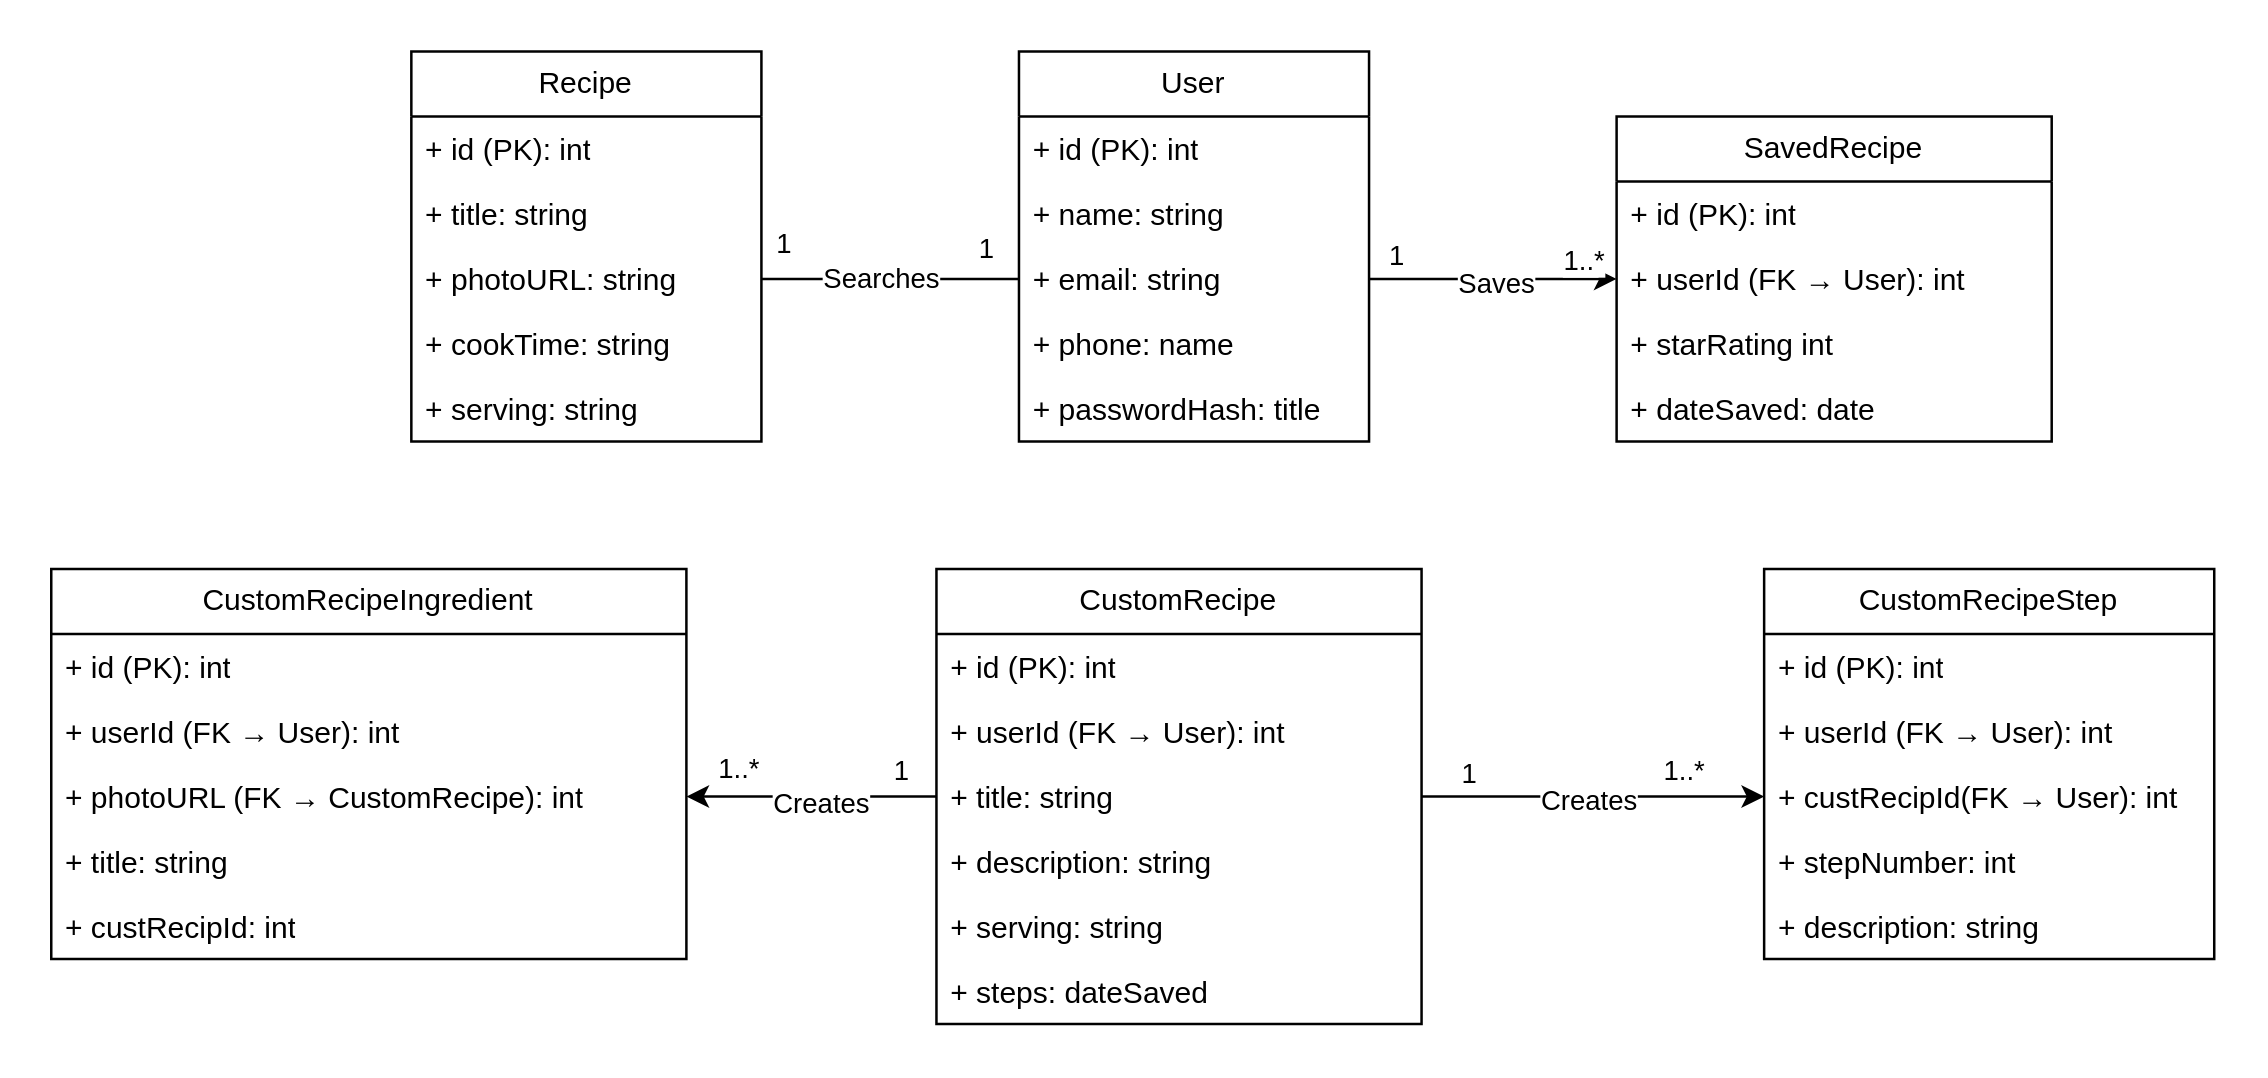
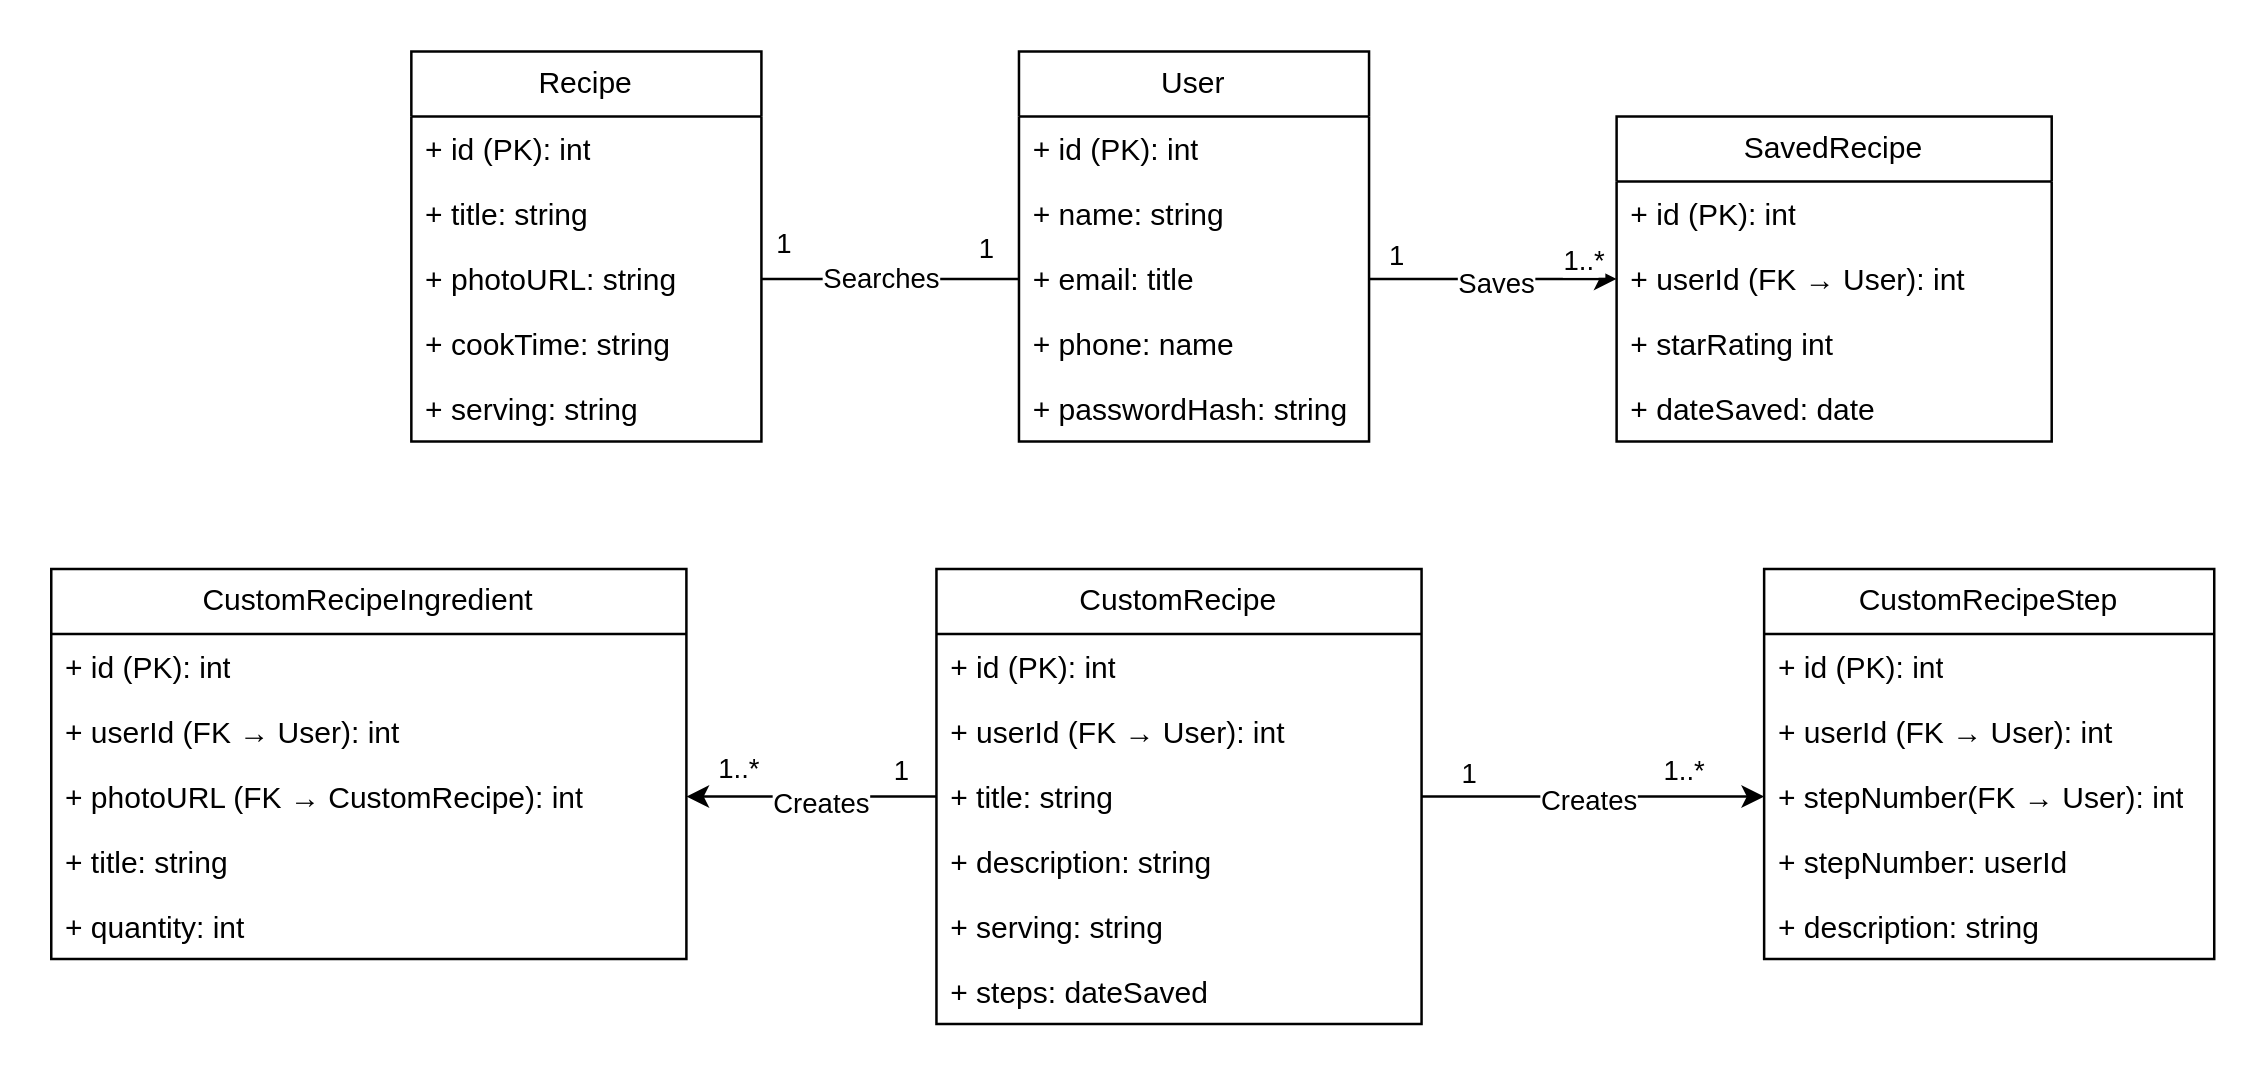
(1136, 282) -> (1124, 282)
(1191, 412) -> (1196, 430)
(1991, 817) -> (1991, 799)
(1906, 864) -> (1935, 864)
(198, 929) -> (173, 929)
